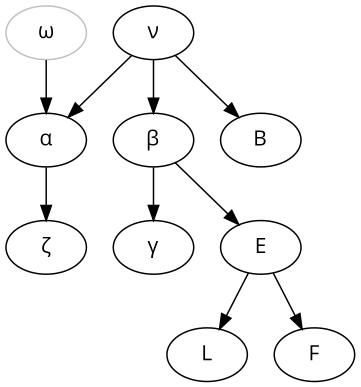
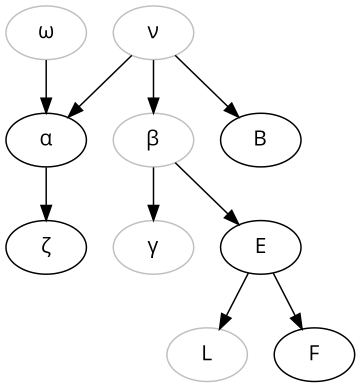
(153, 33) -> (153, 33)
(153, 140) -> (153, 140)
(153, 247) -> (153, 247)
(207, 355) -> (207, 355)
